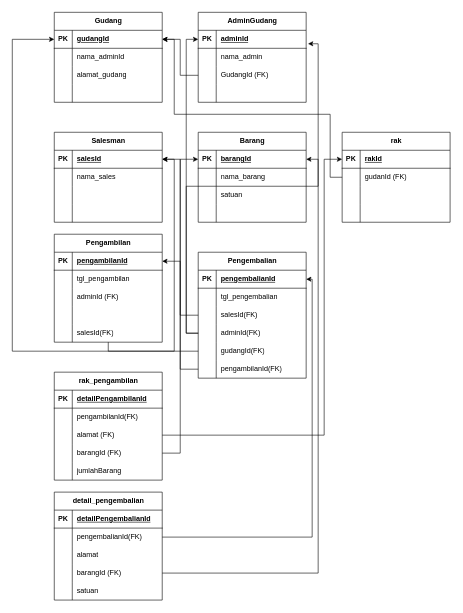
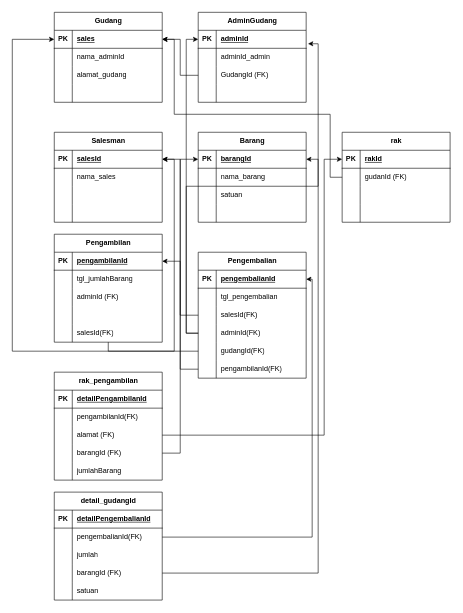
(93, 39) -> (86, 39)
(240, 57) -> (245, 57)
(105, 279) -> (107, 279)
(109, 501) -> (109, 501)
(88, 555) -> (88, 555)
